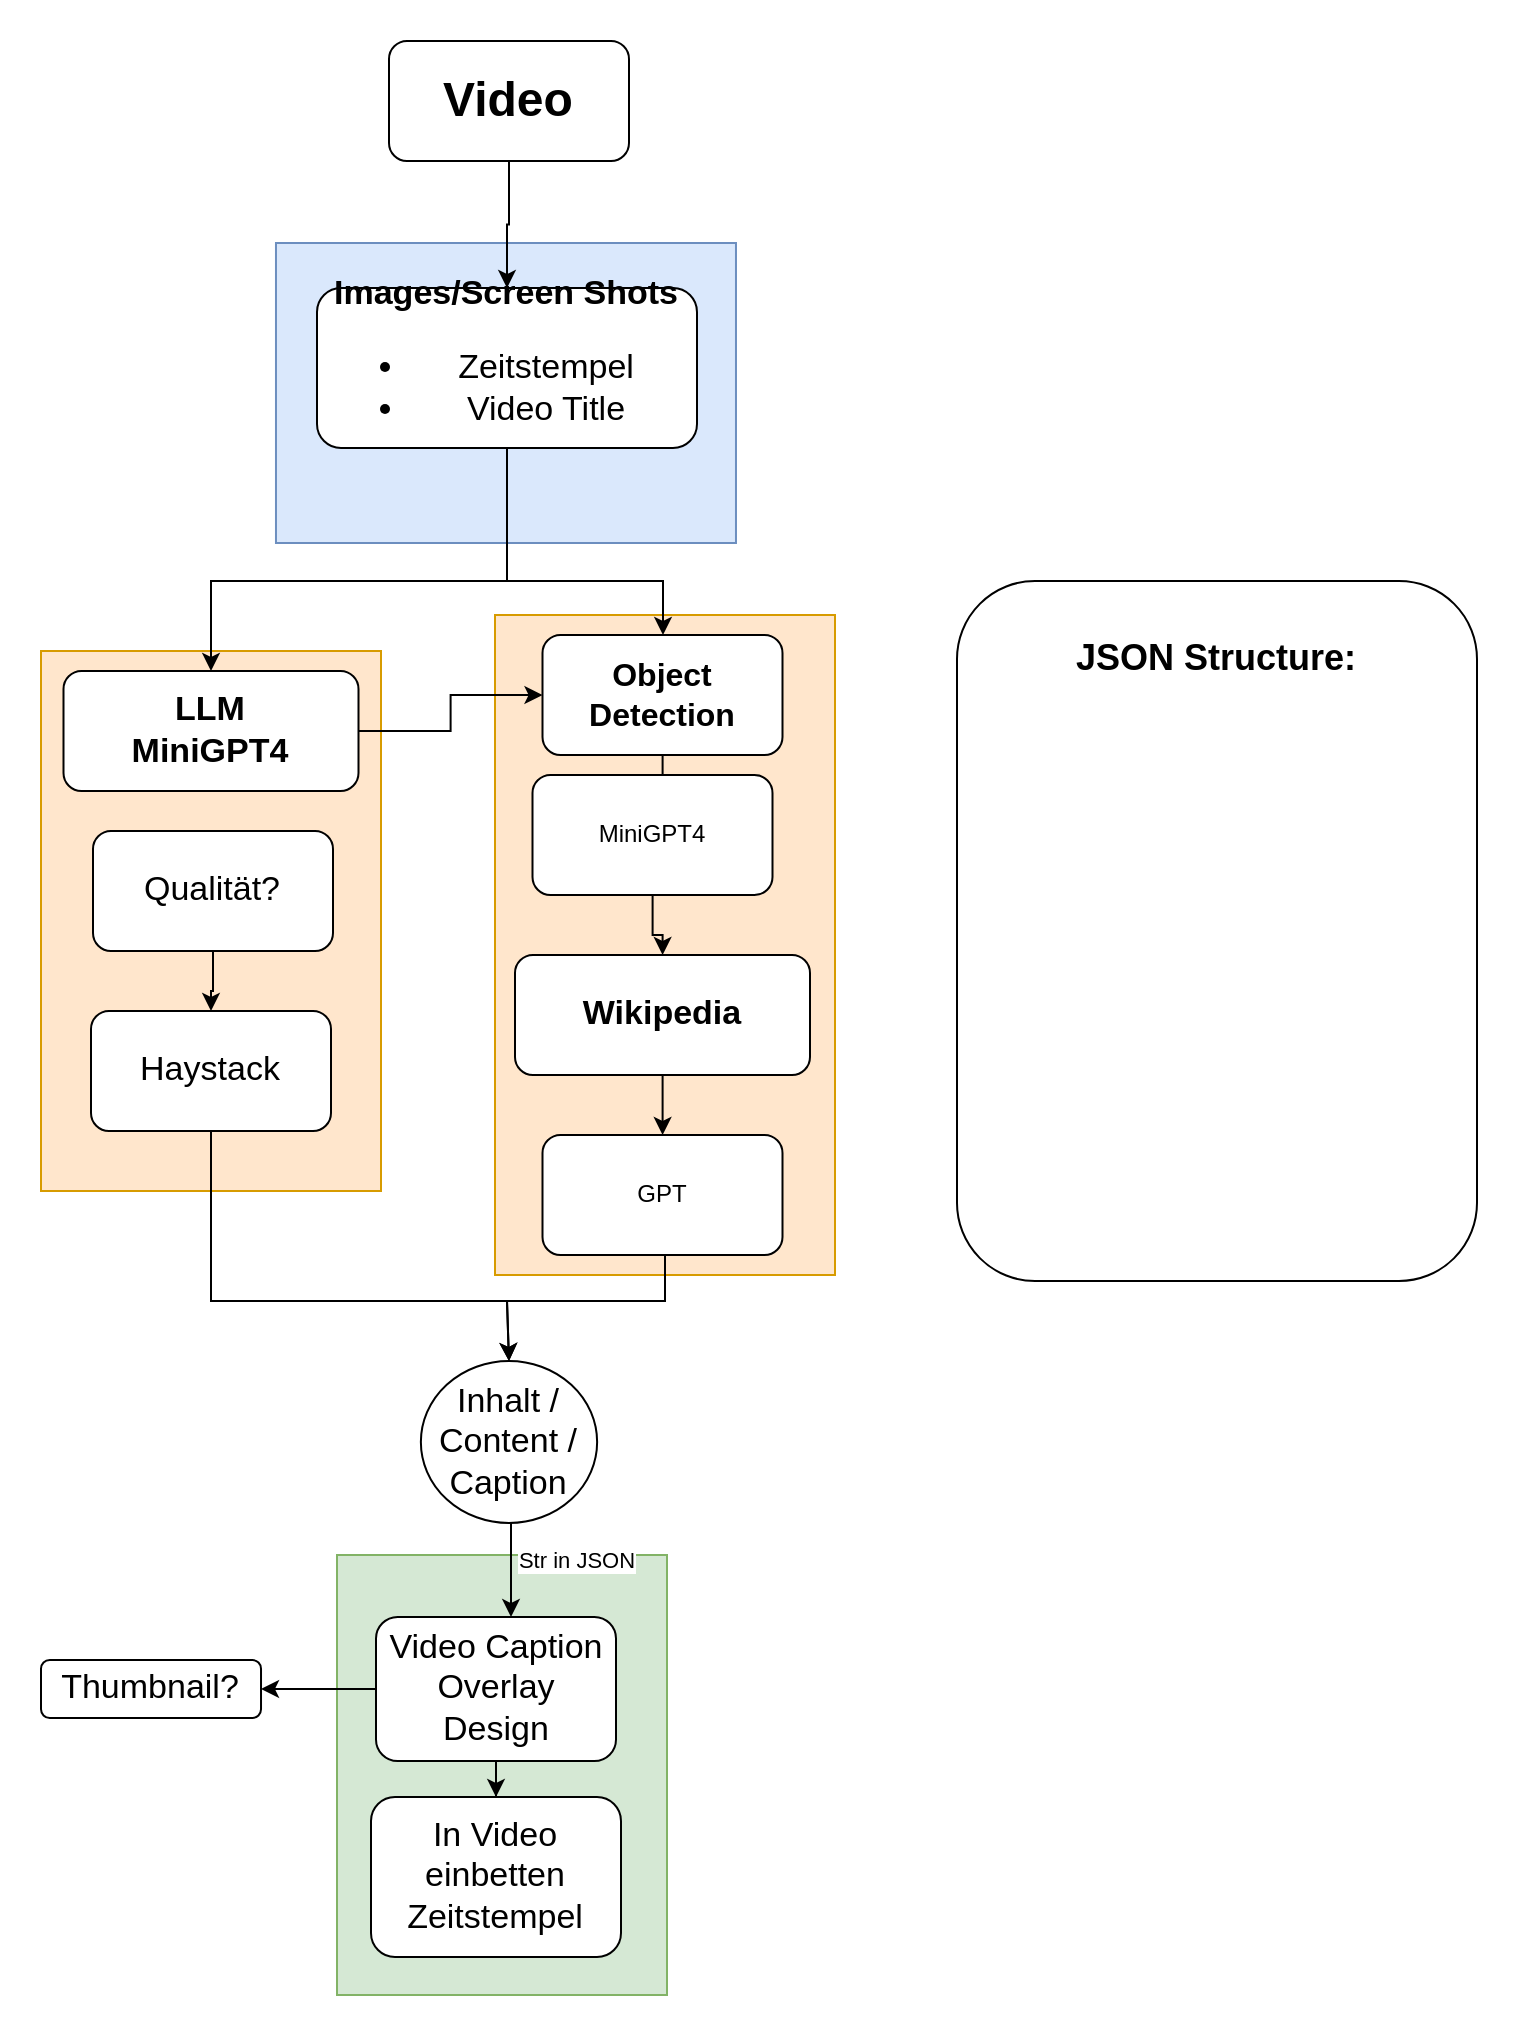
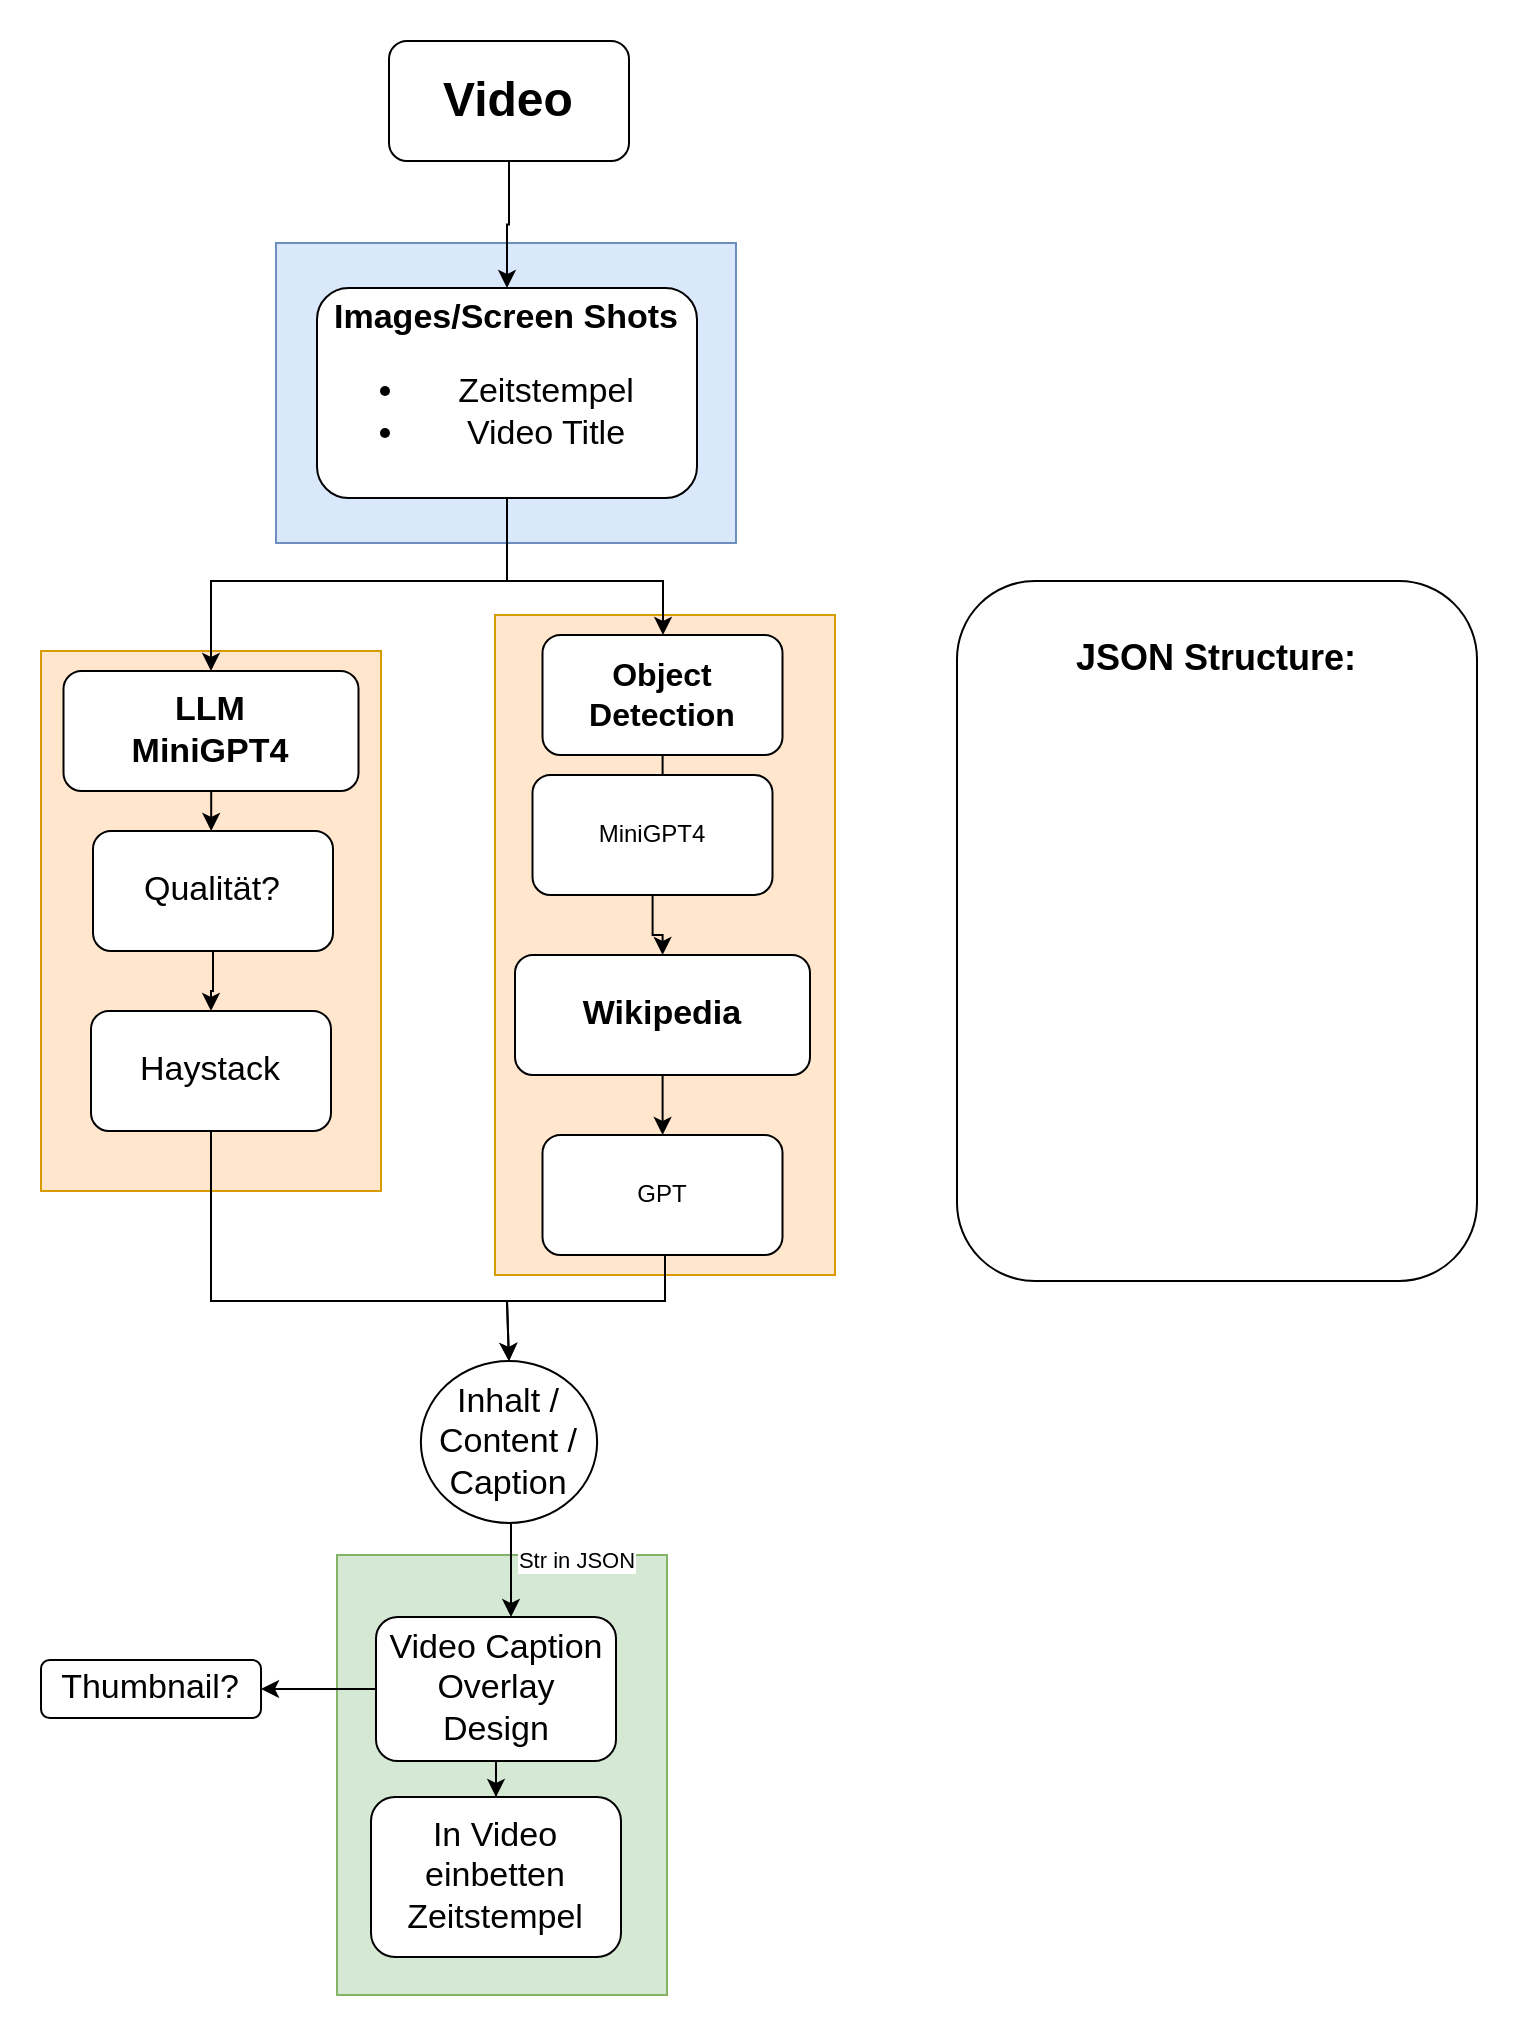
(507, 368) -> (507, 393)
(451, 720) -> (211, 804)
